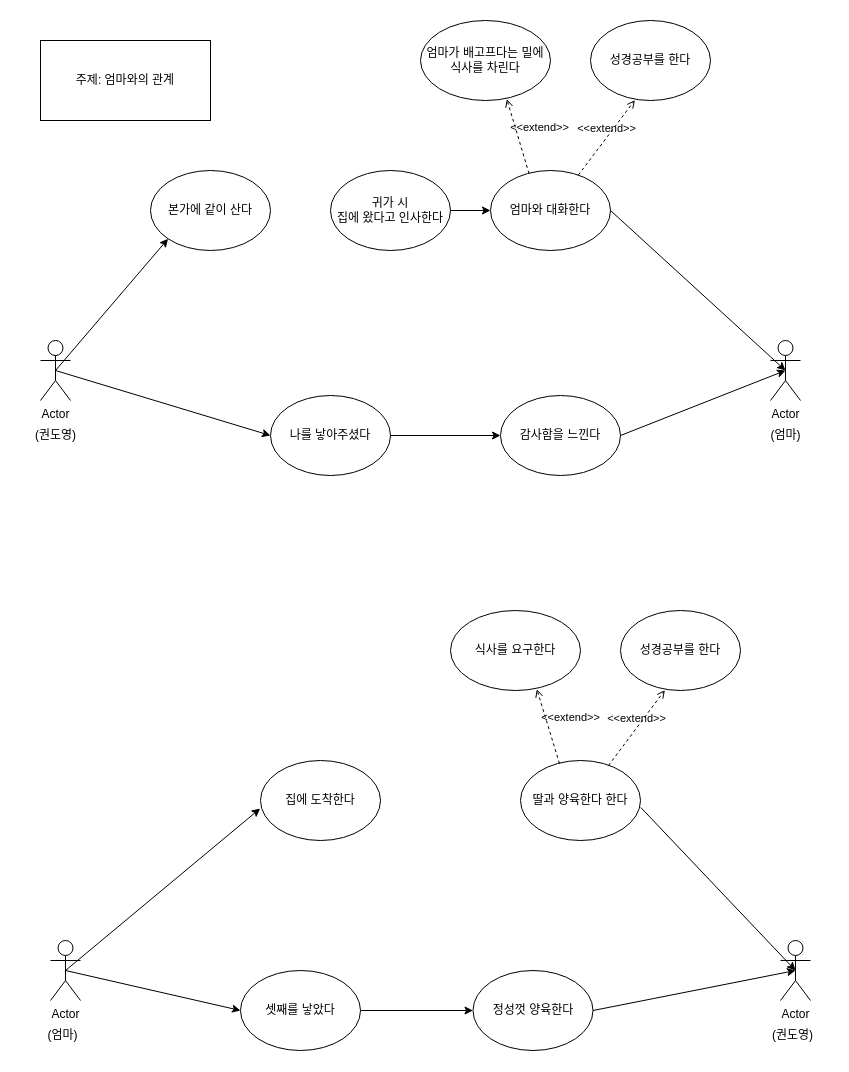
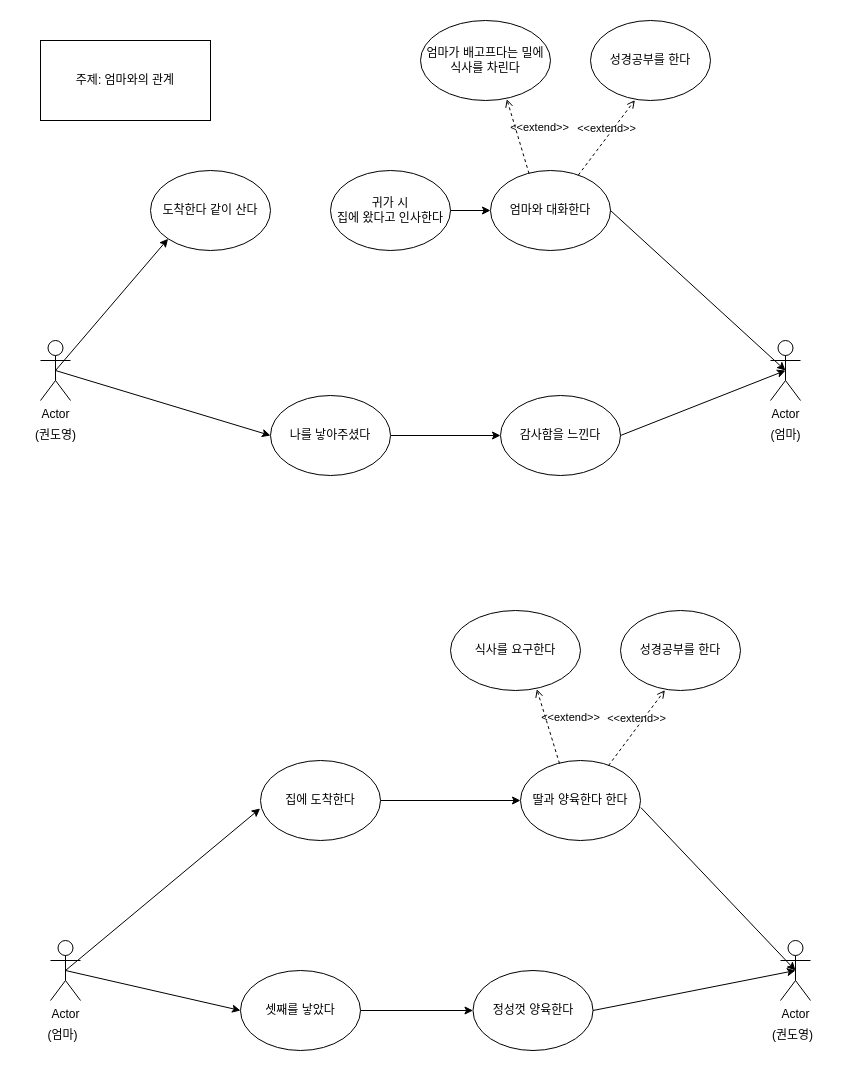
(211, 211) -> (211, 211)
none -> (447, 801)
